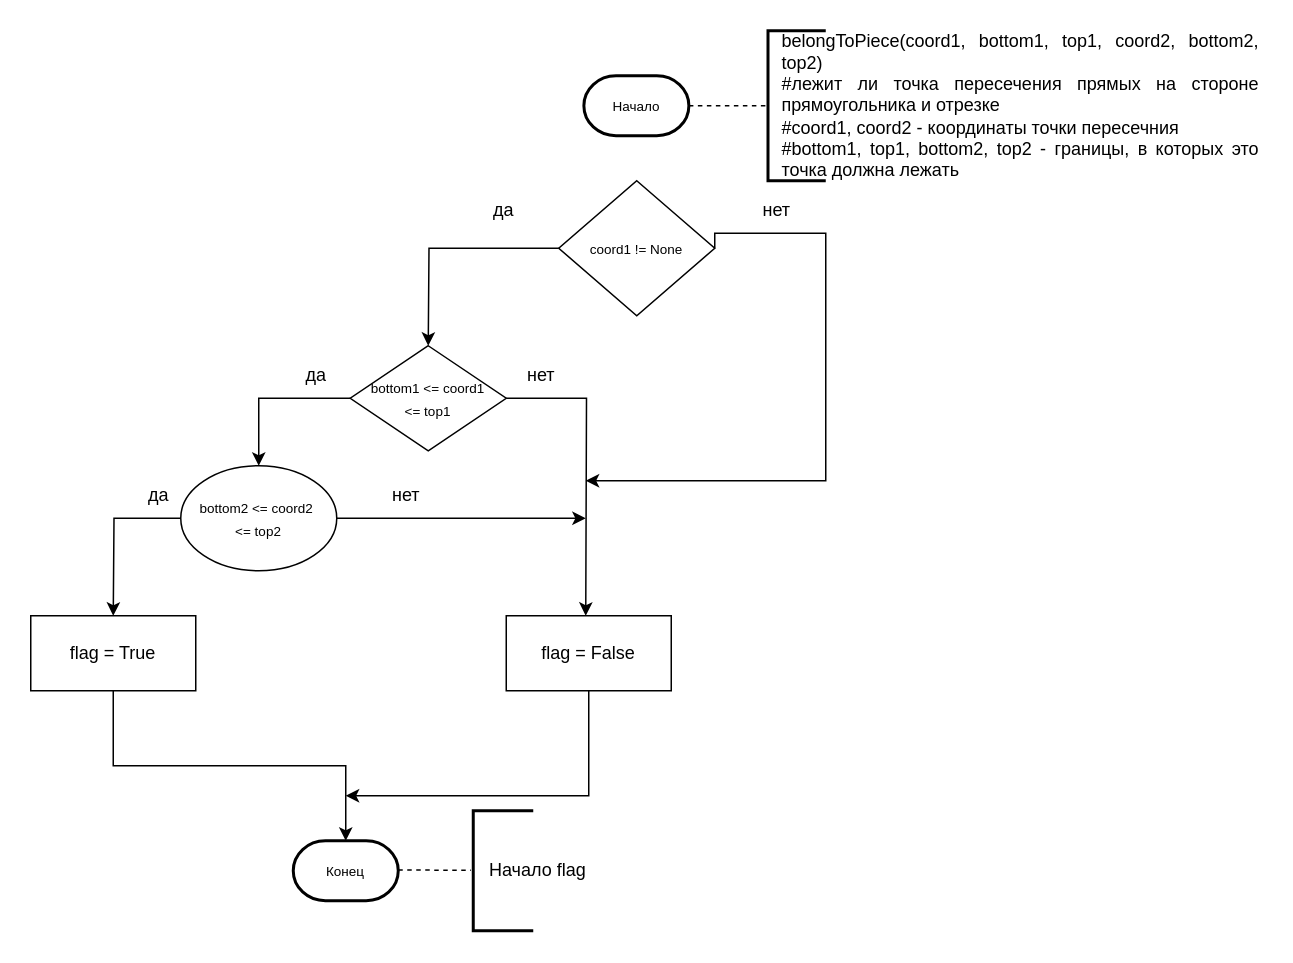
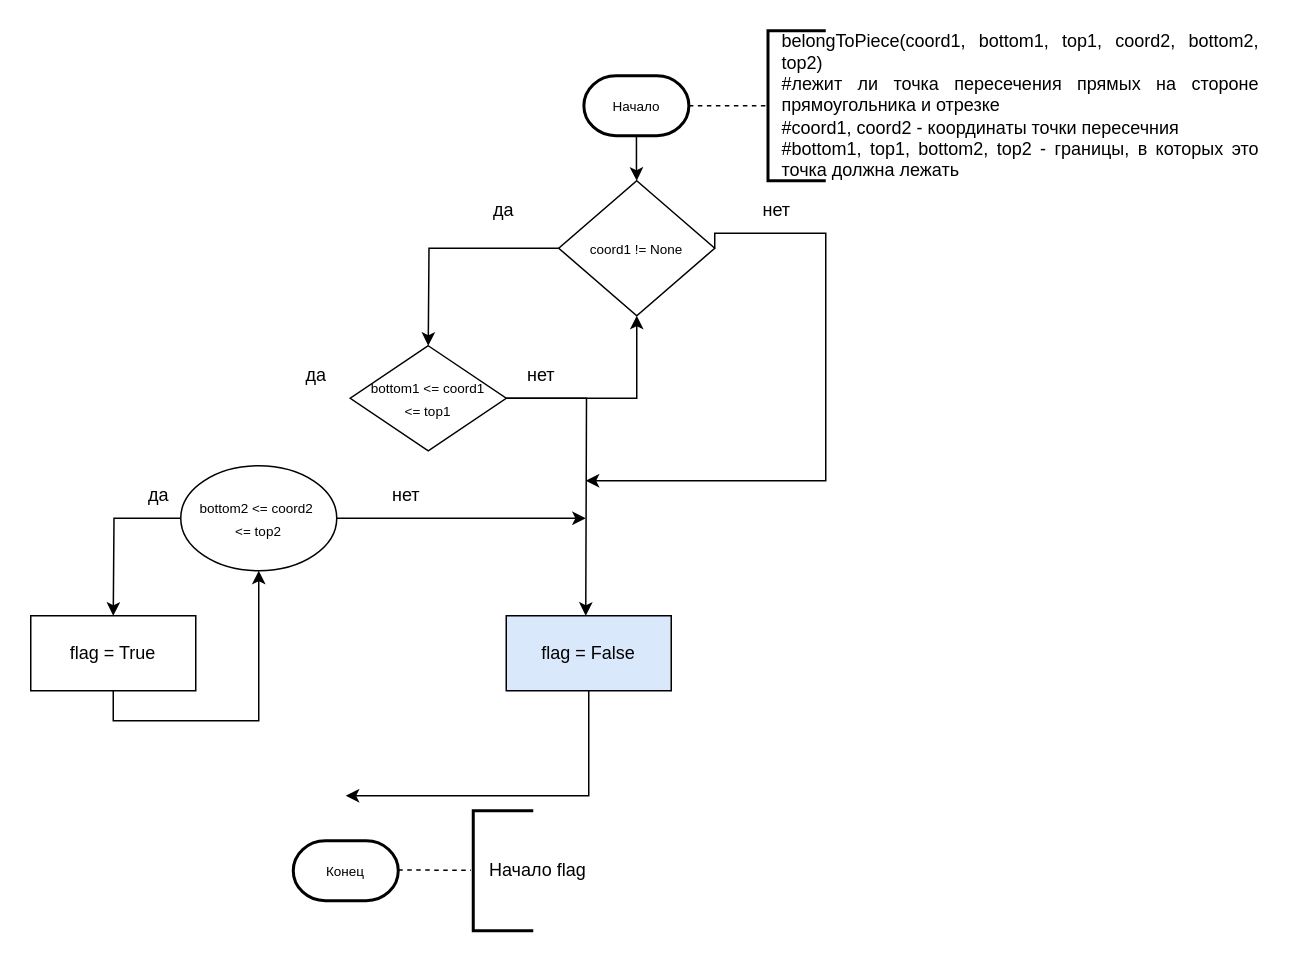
none -> (636, 153)
(276, 398) -> (637, 386)
(589, 653) -> (589, 653)
(238, 766) -> (255, 721)
